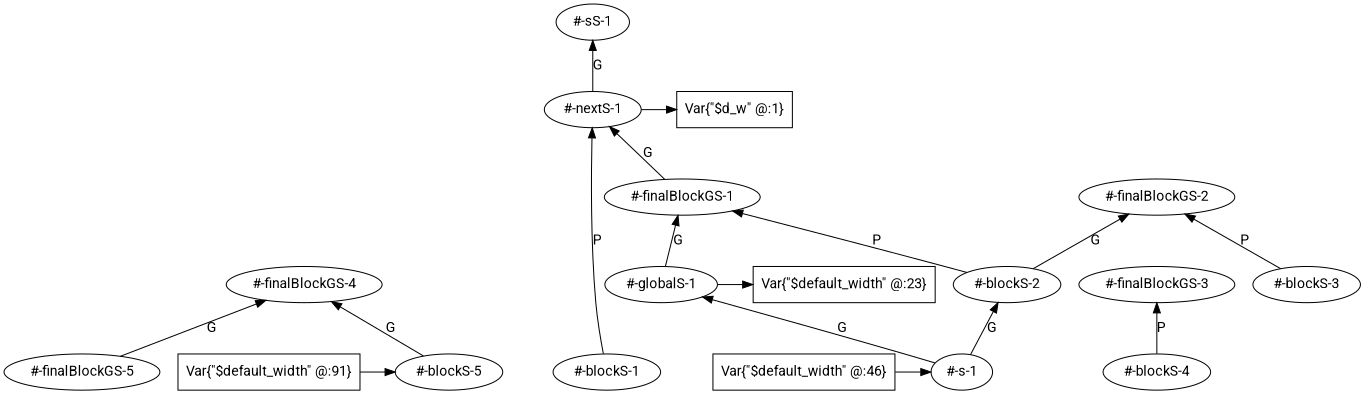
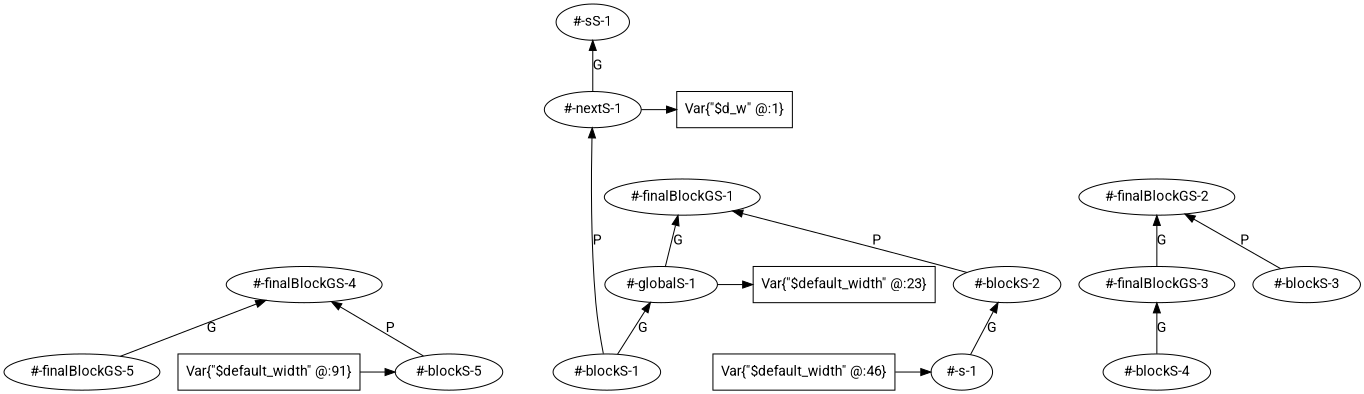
(641, 156) -> none
(1077, 244) -> (1157, 246)
(391, 328) -> (391, 328)
(1162, 328) -> (1162, 328)
(824, 331) -> (631, 333)
